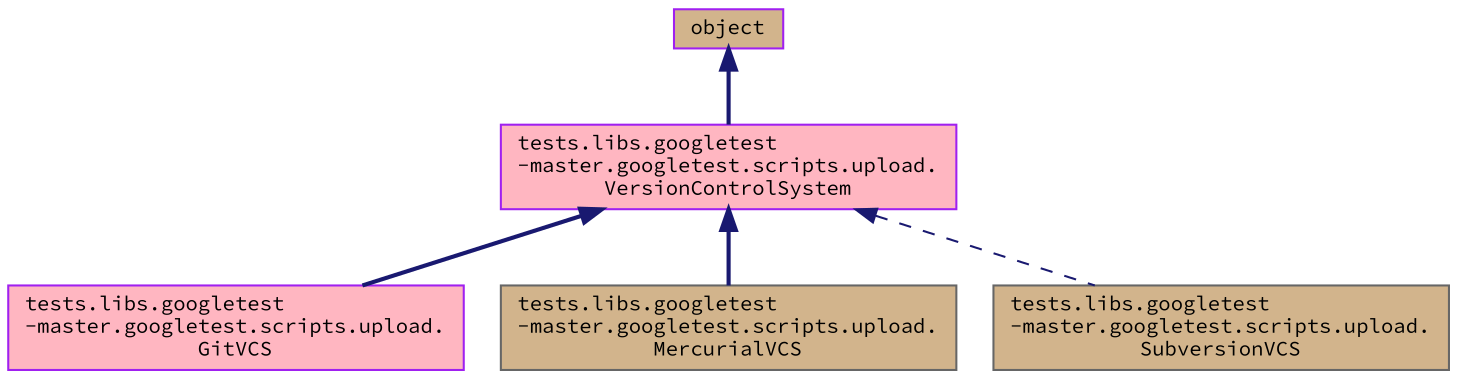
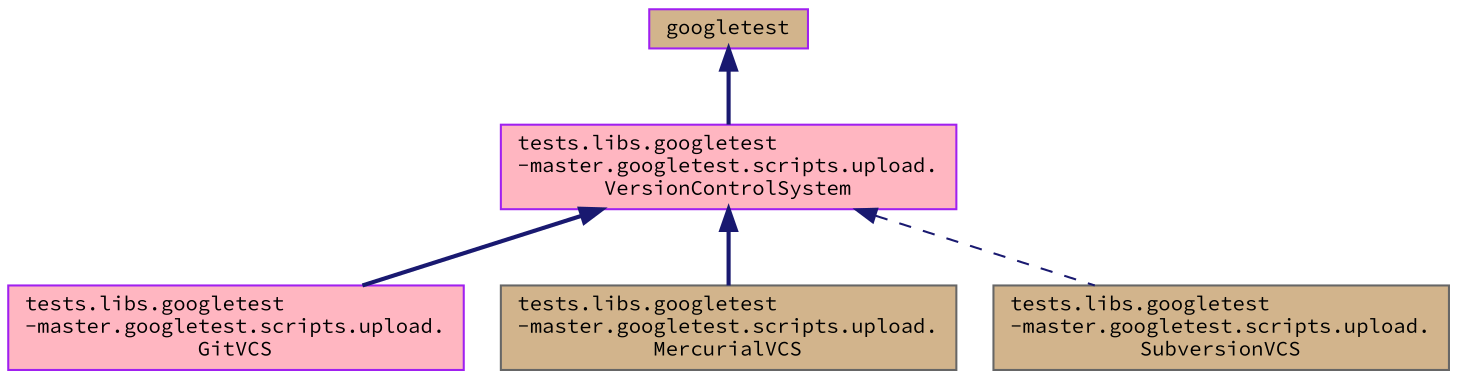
(729, 29) -> (729, 29)
